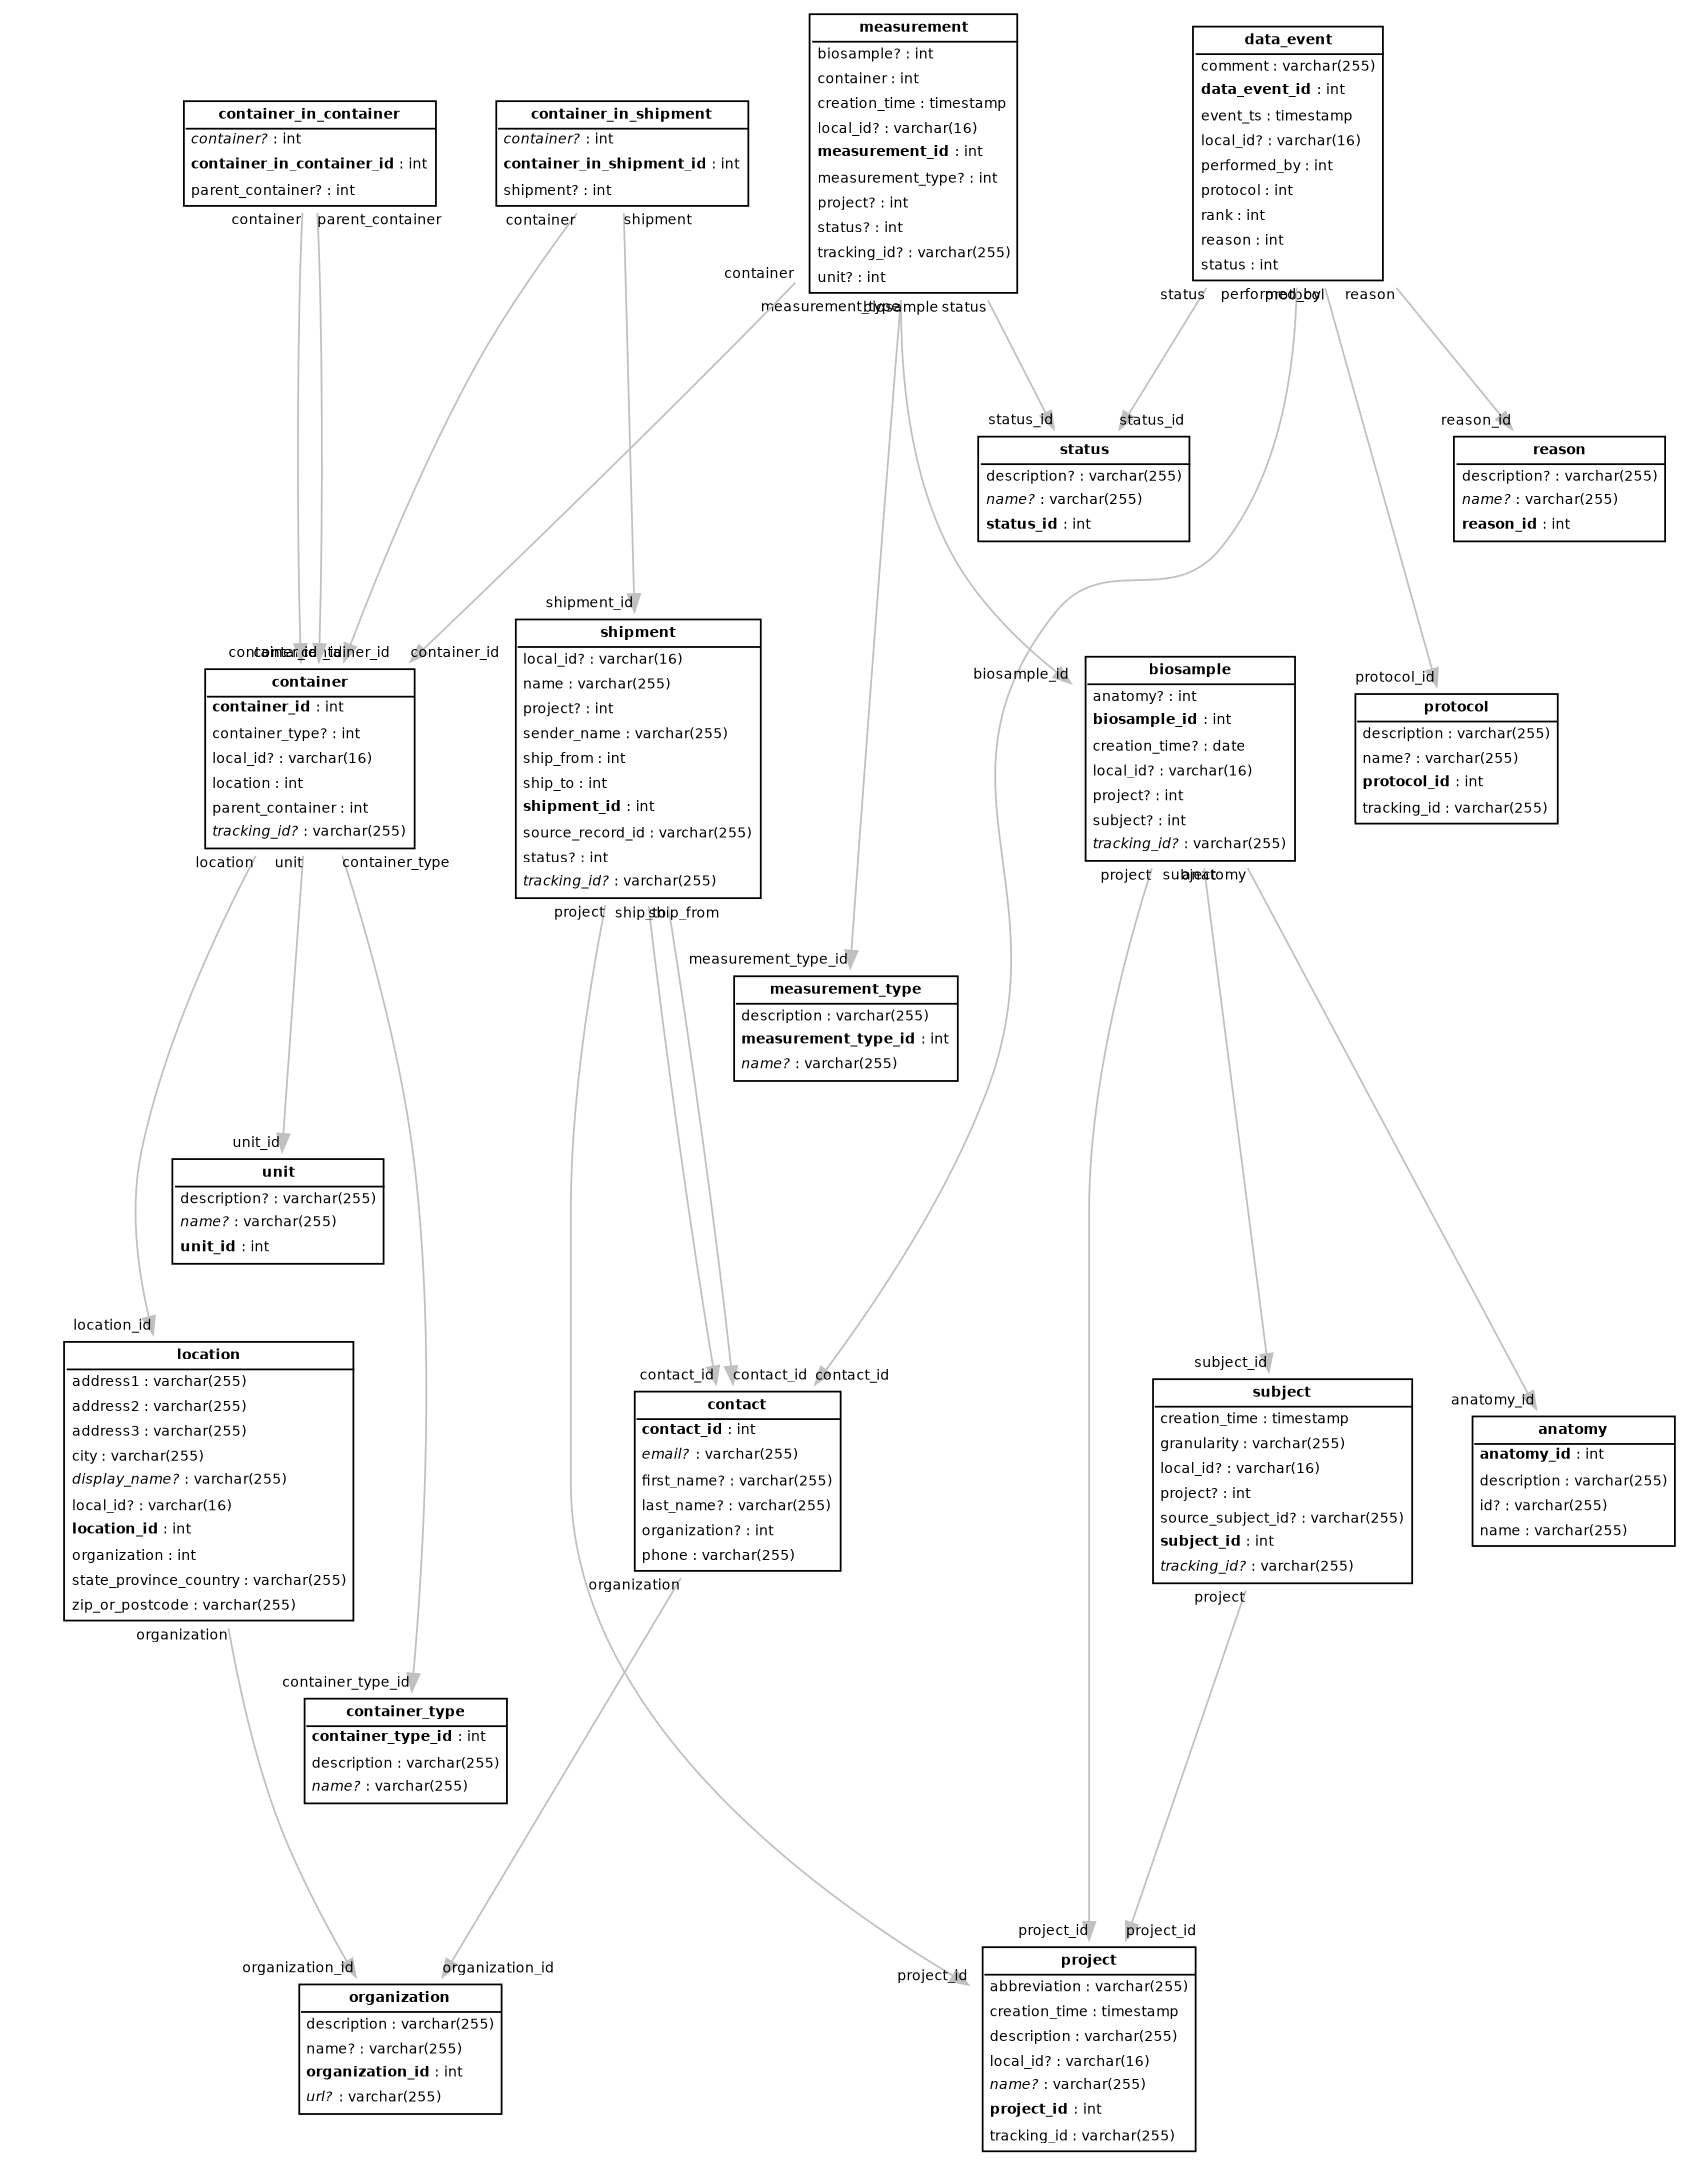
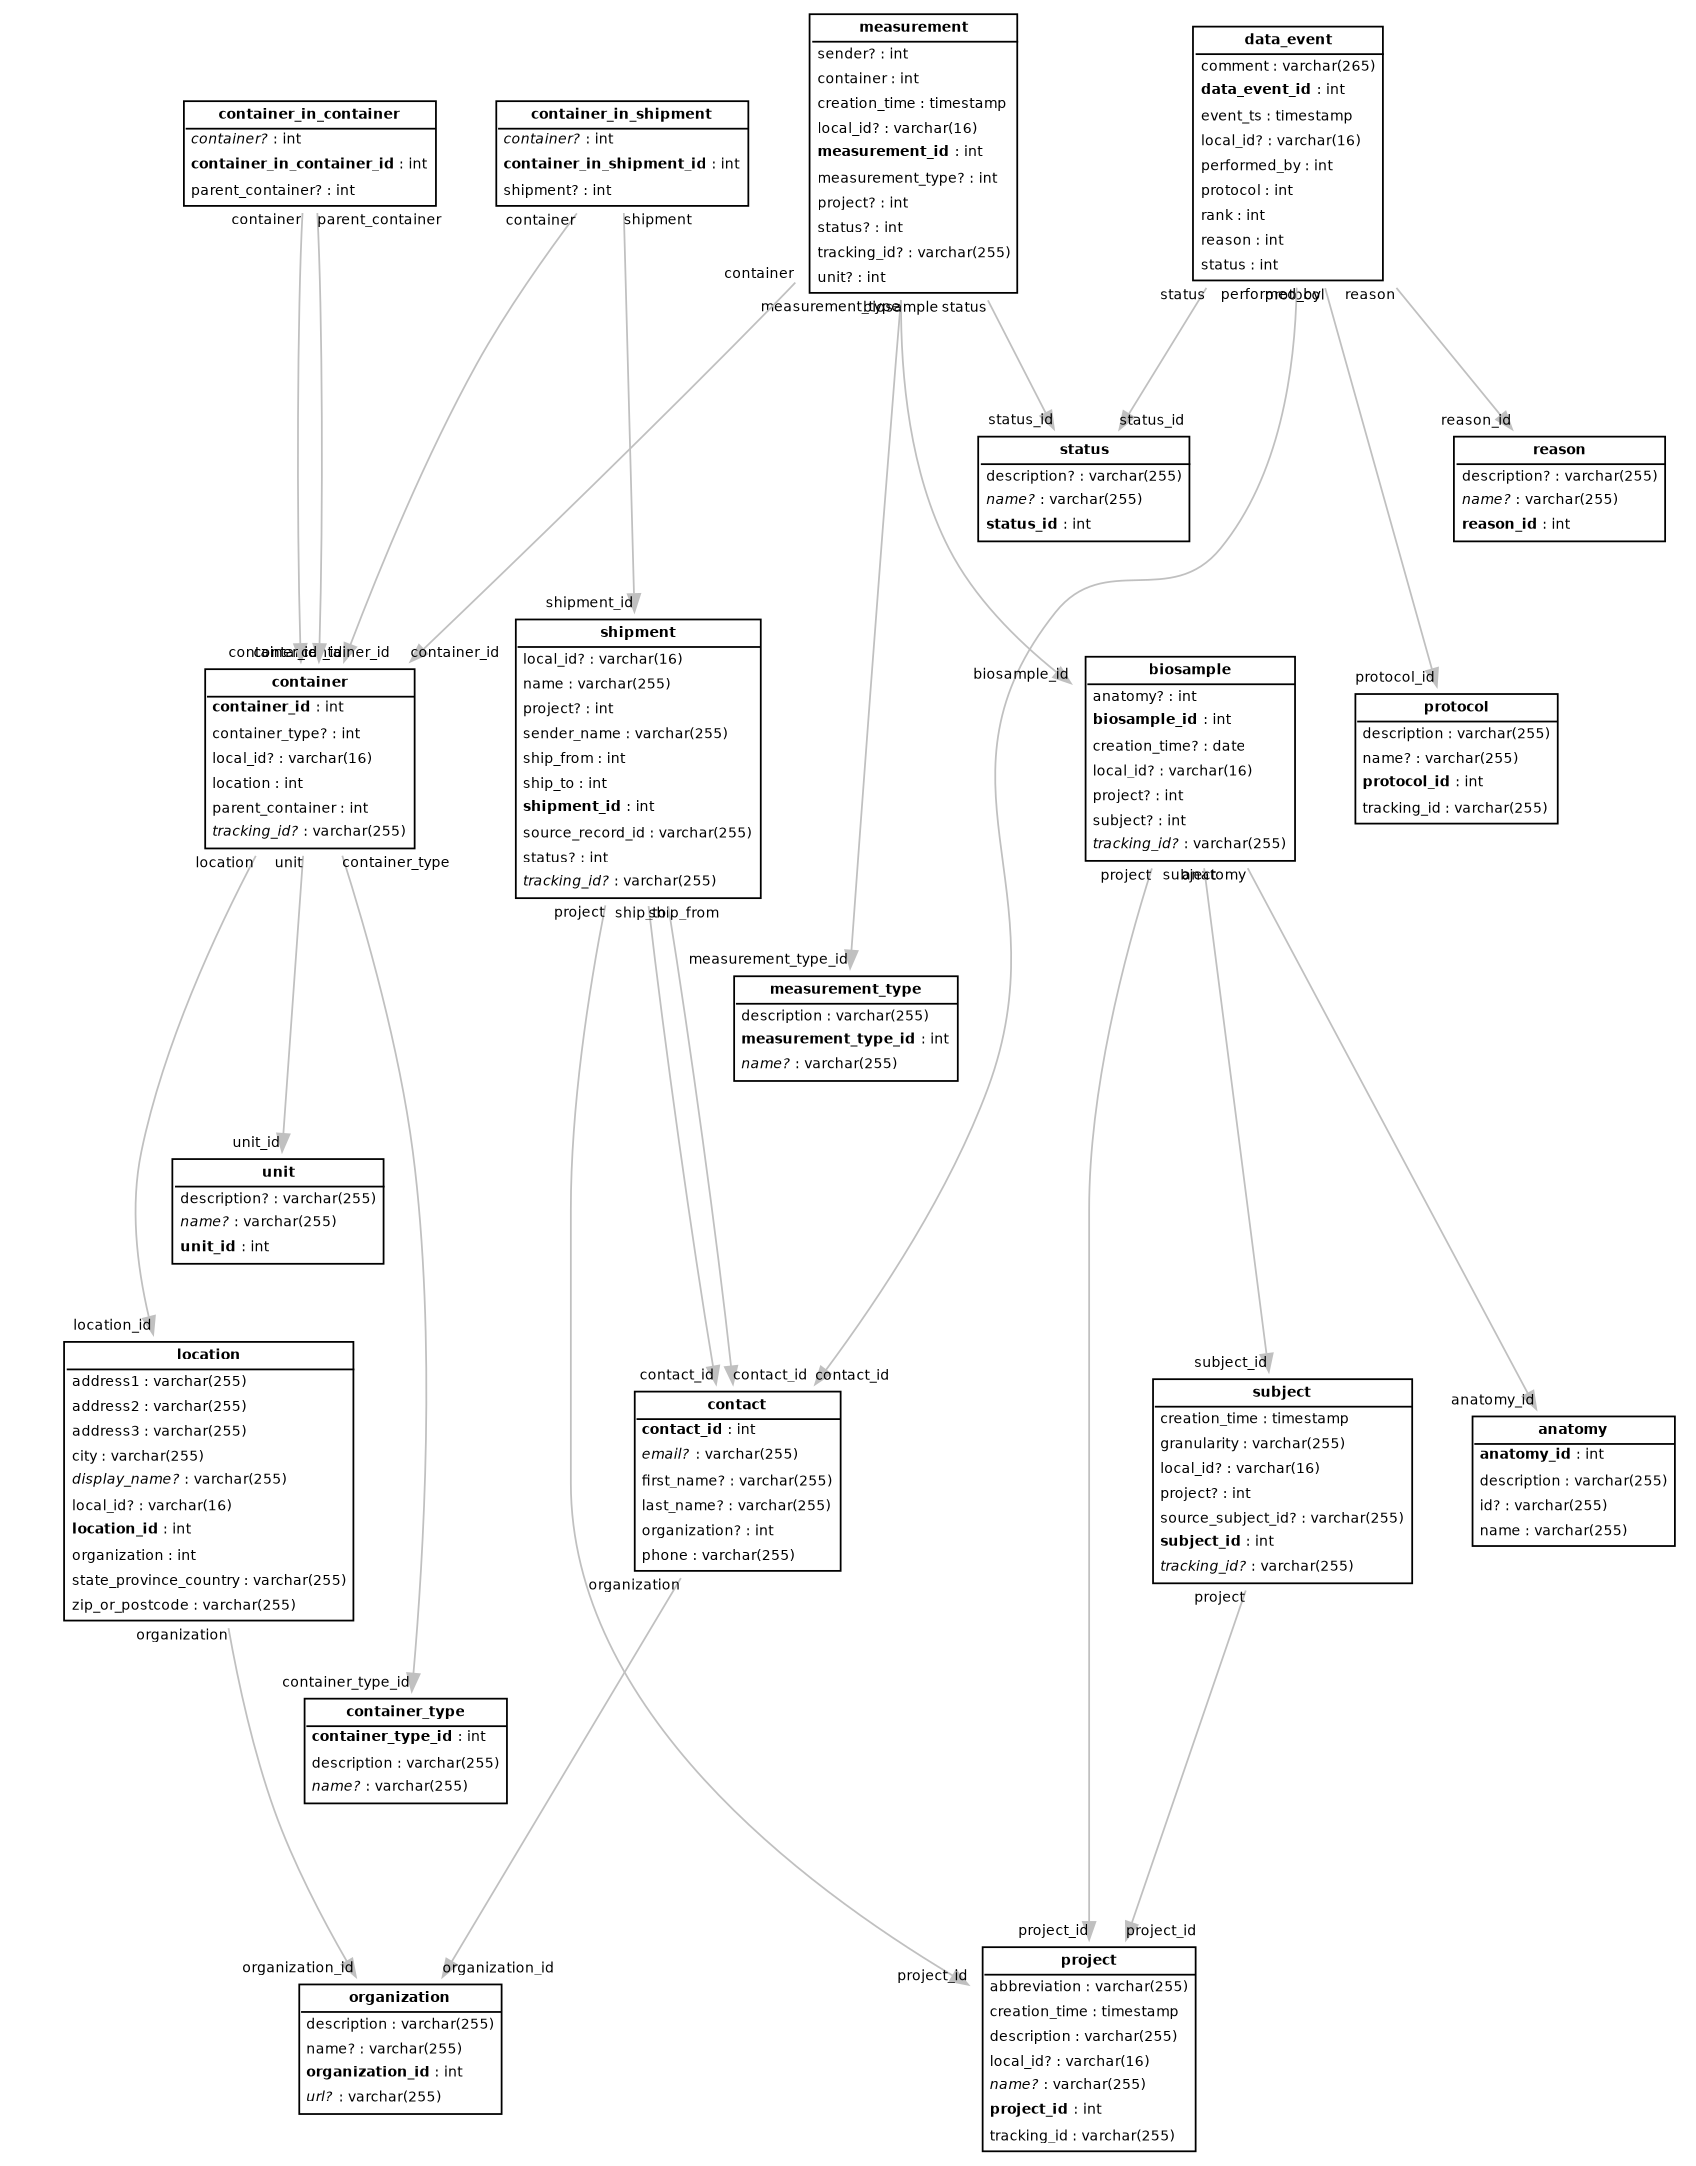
(876, 54) -> (864, 54)
(1289, 67) -> (1289, 67)
